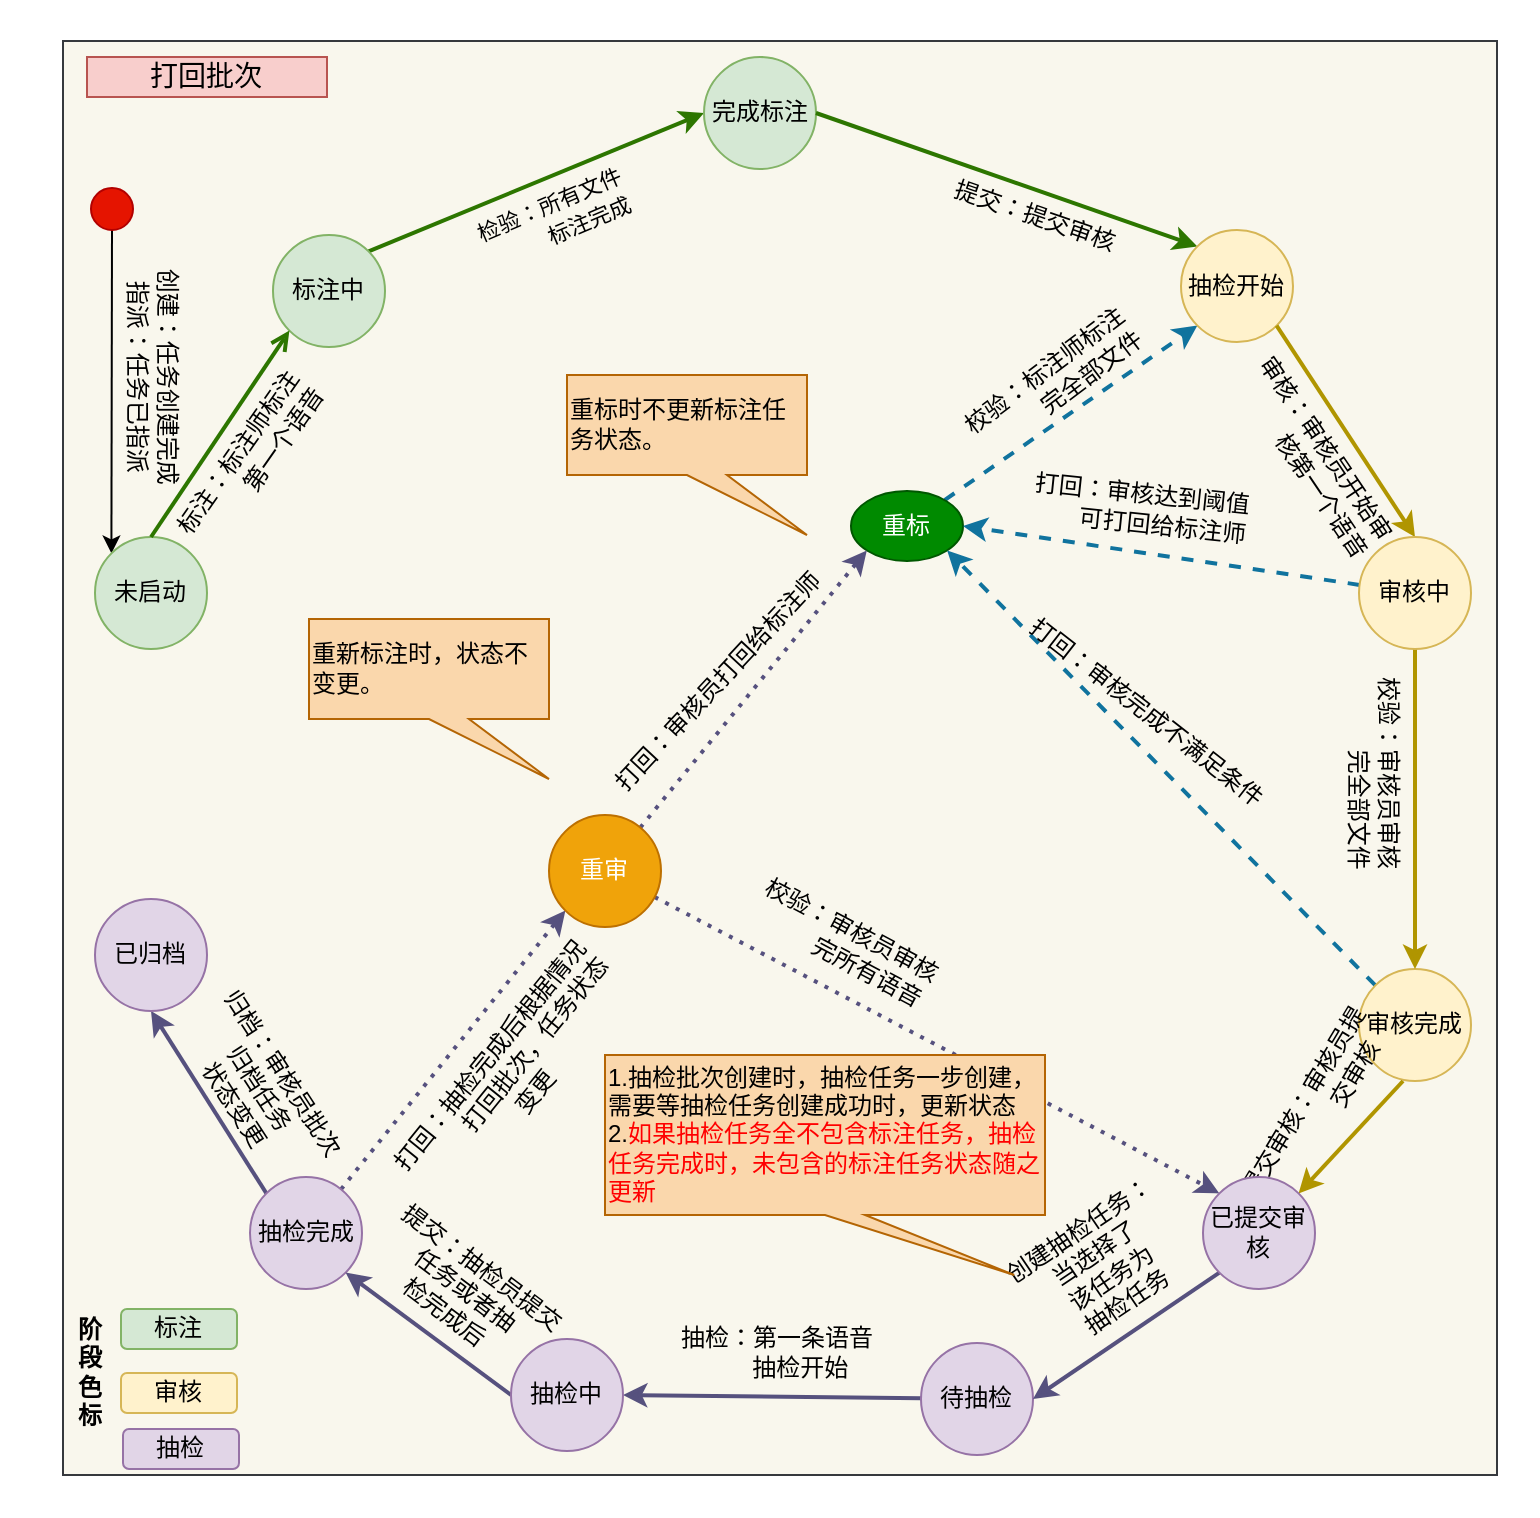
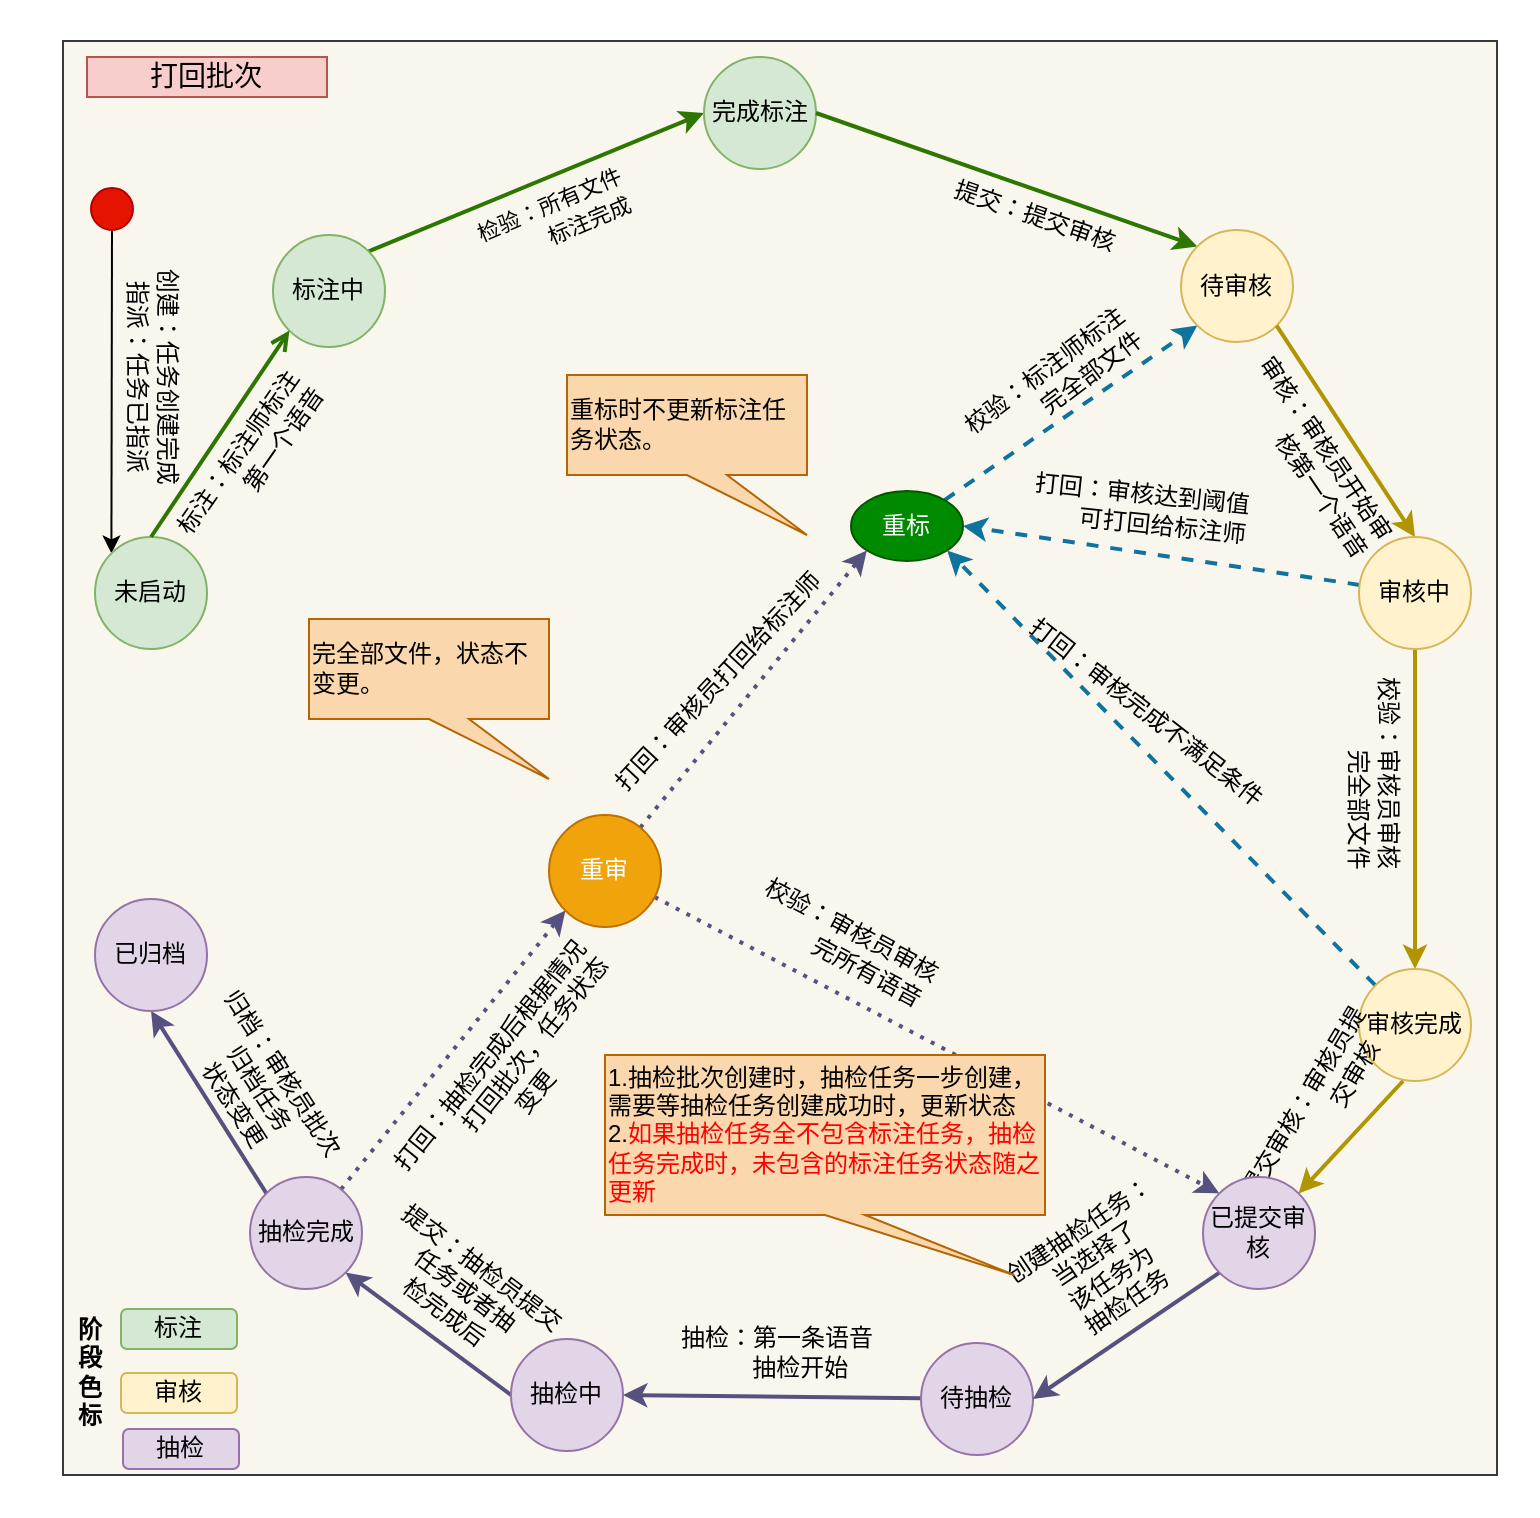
(1237, 287) -> (1237, 287)
(431, 669) -> (431, 669)
